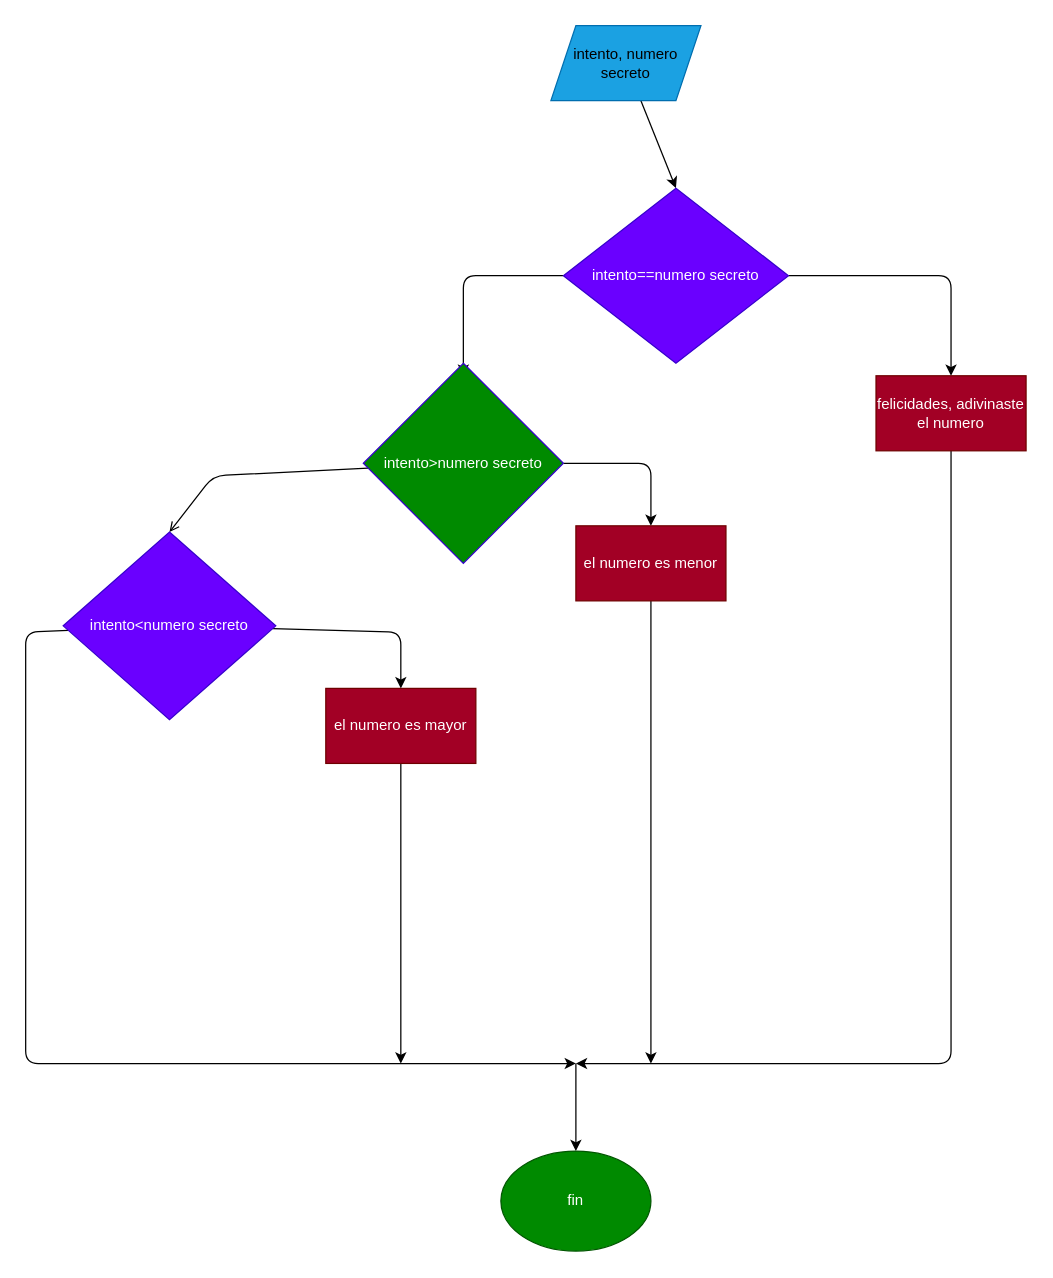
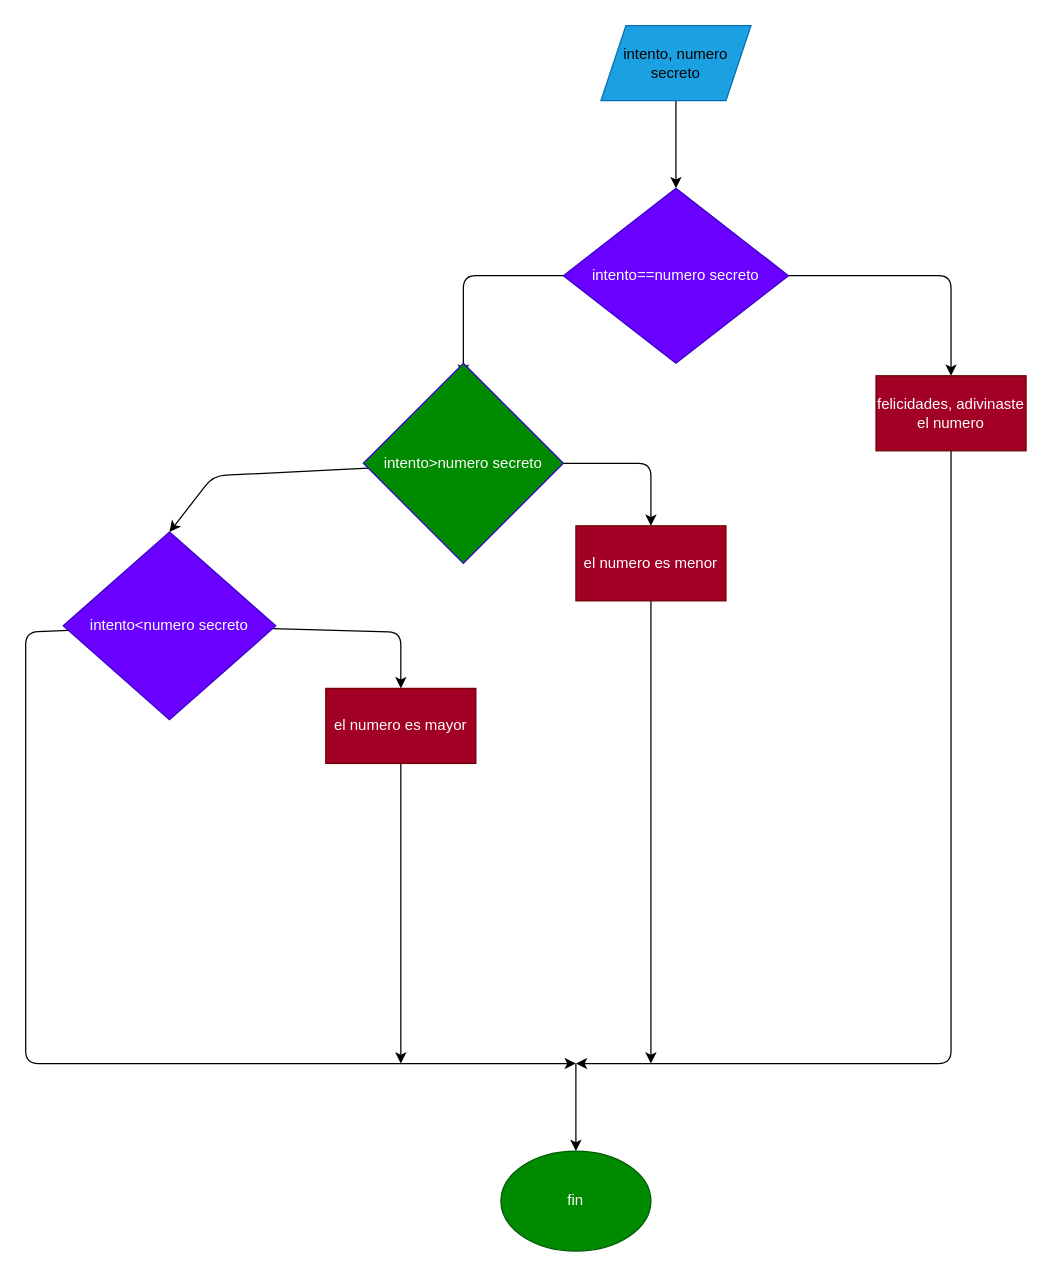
(626, 63) -> (676, 63)
(174, 526) -> (175, 525)
